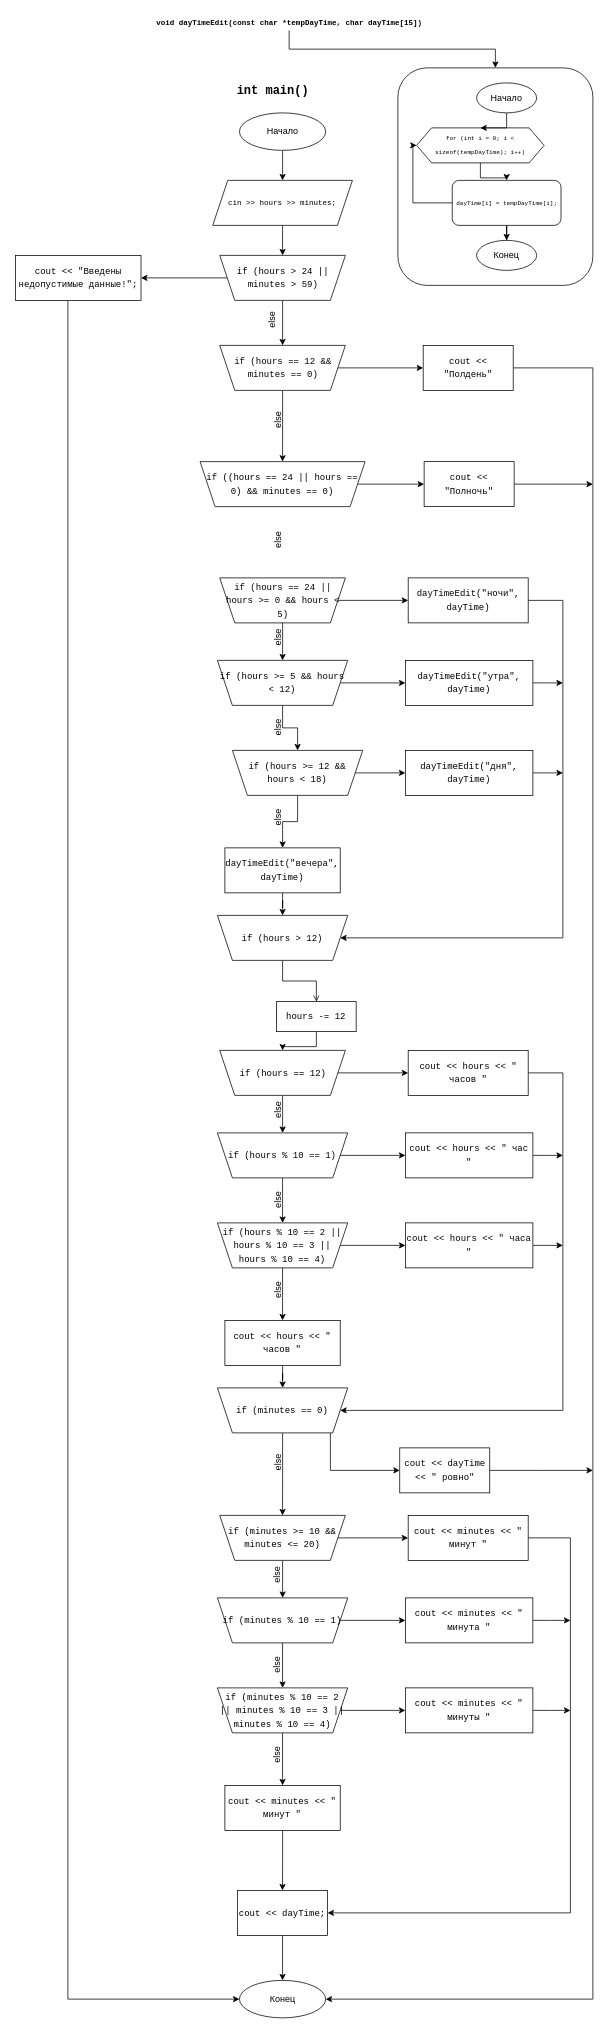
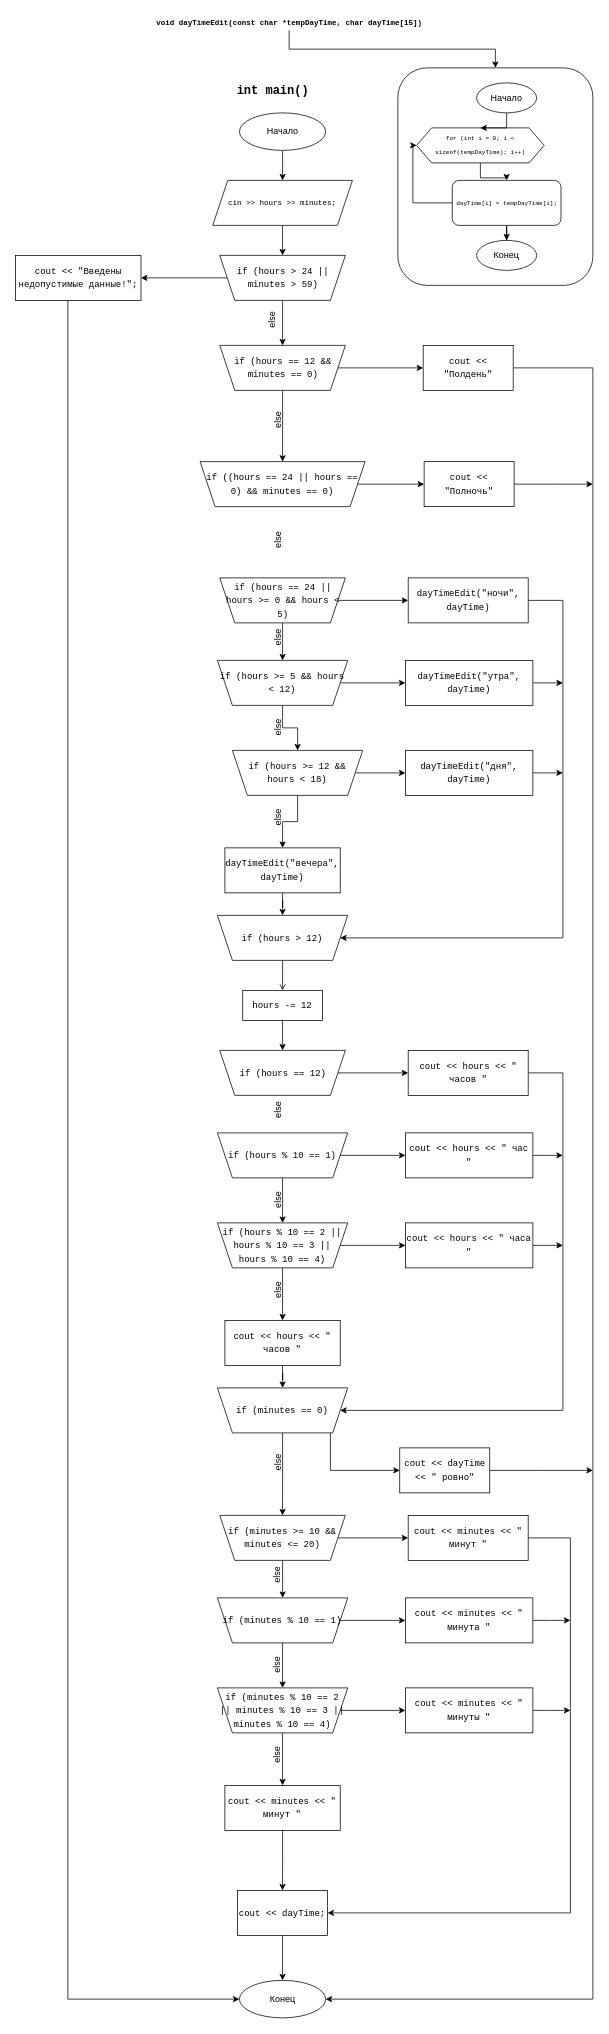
(316, 1017) -> (283, 1005)
(283, 1111) -> none
